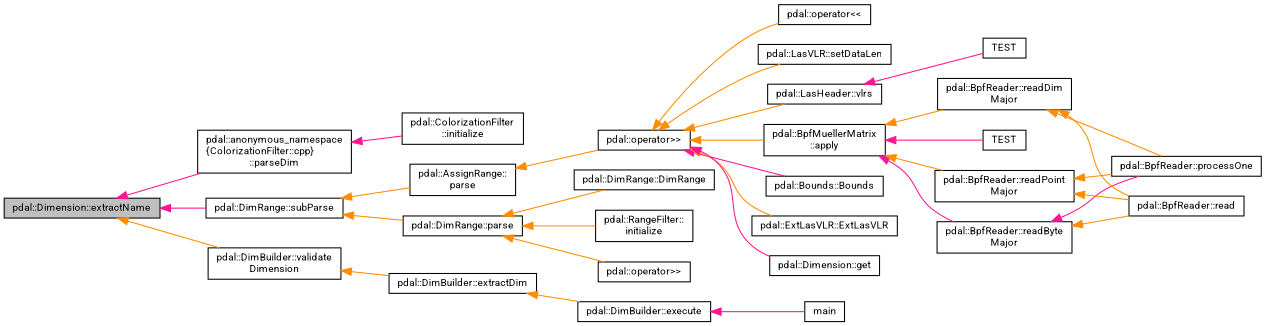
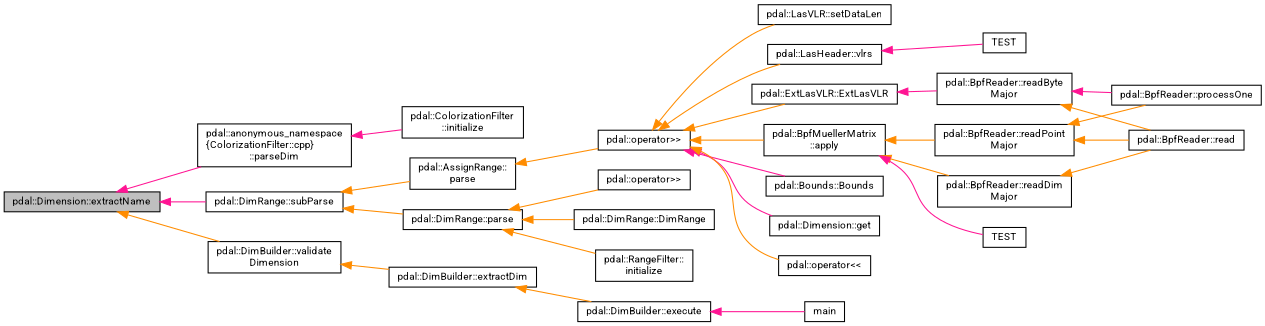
(1110, 135) -> none
(919, 193) -> (923, 91)
